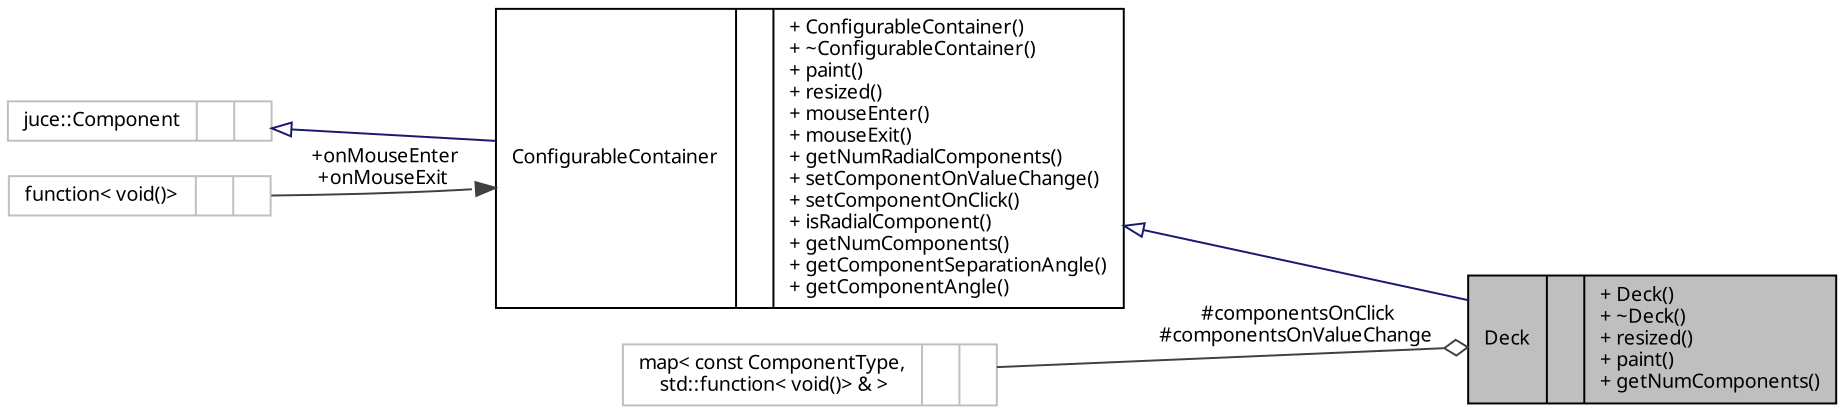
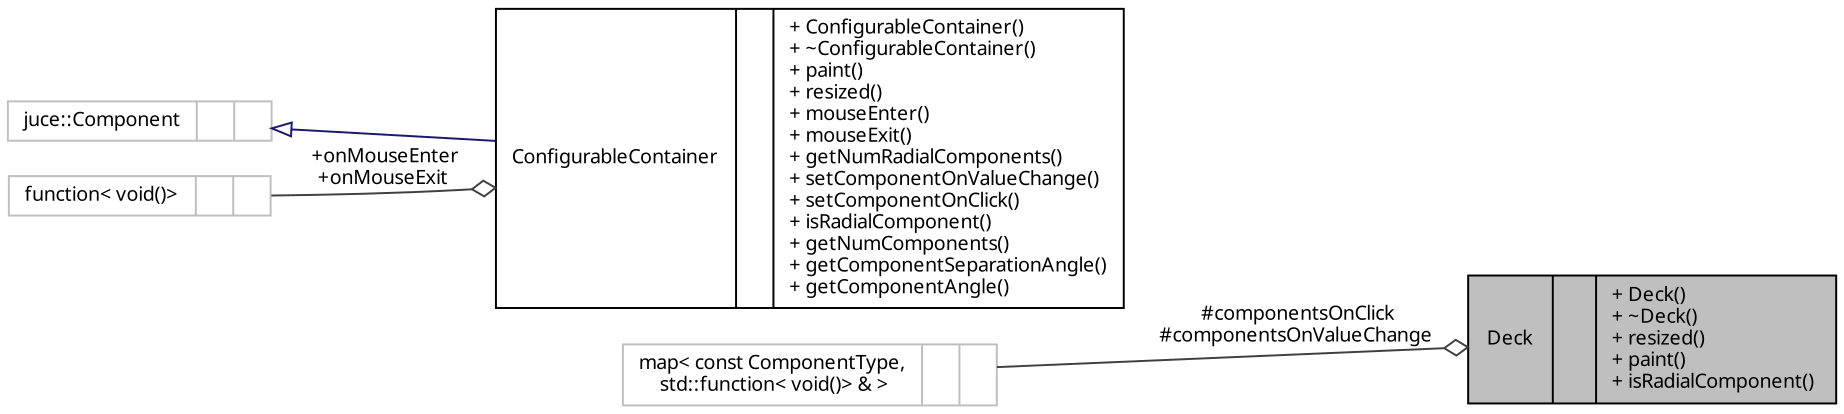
(372, 194) -> (372, 194)
(1306, 265) -> none
(1710, 382) -> (1713, 382)
